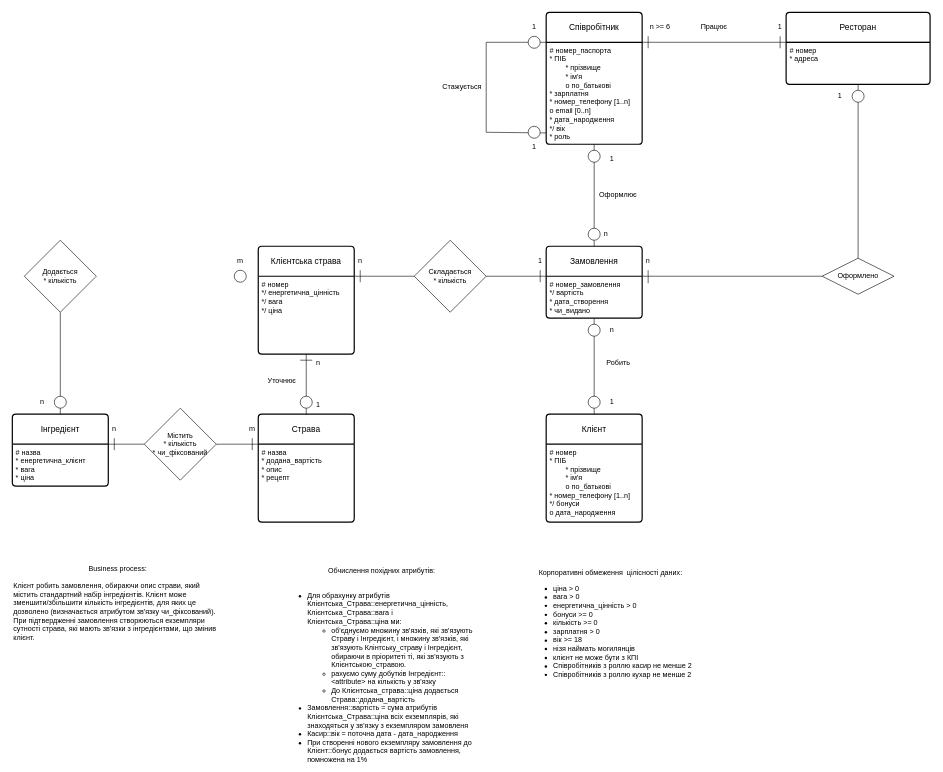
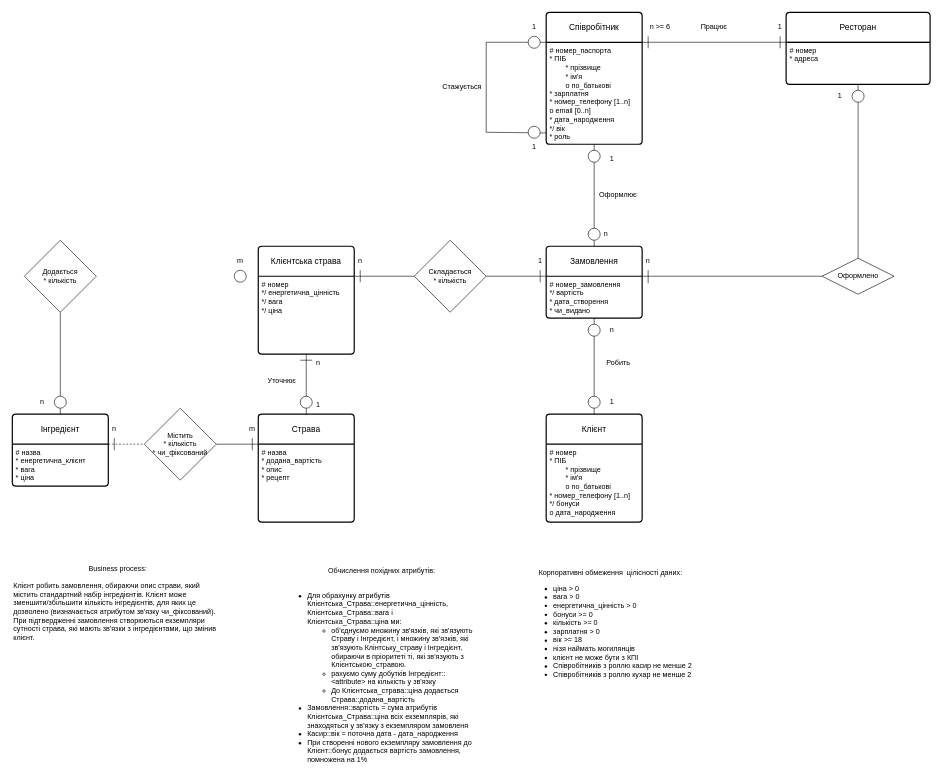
(127, 444) -> (127, 444)
